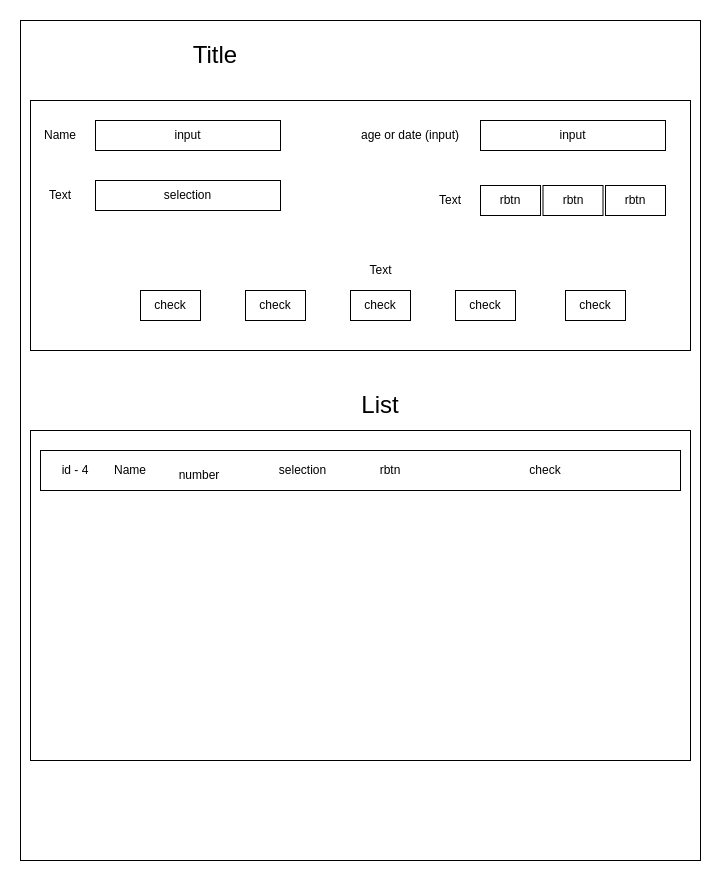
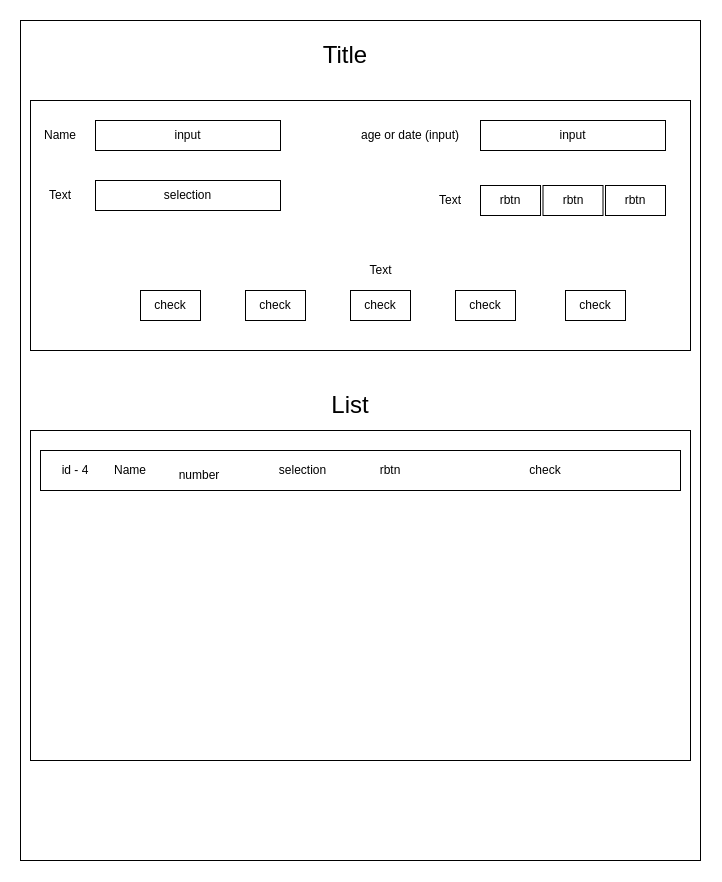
(216, 56) -> (346, 56)
(381, 406) -> (351, 406)
